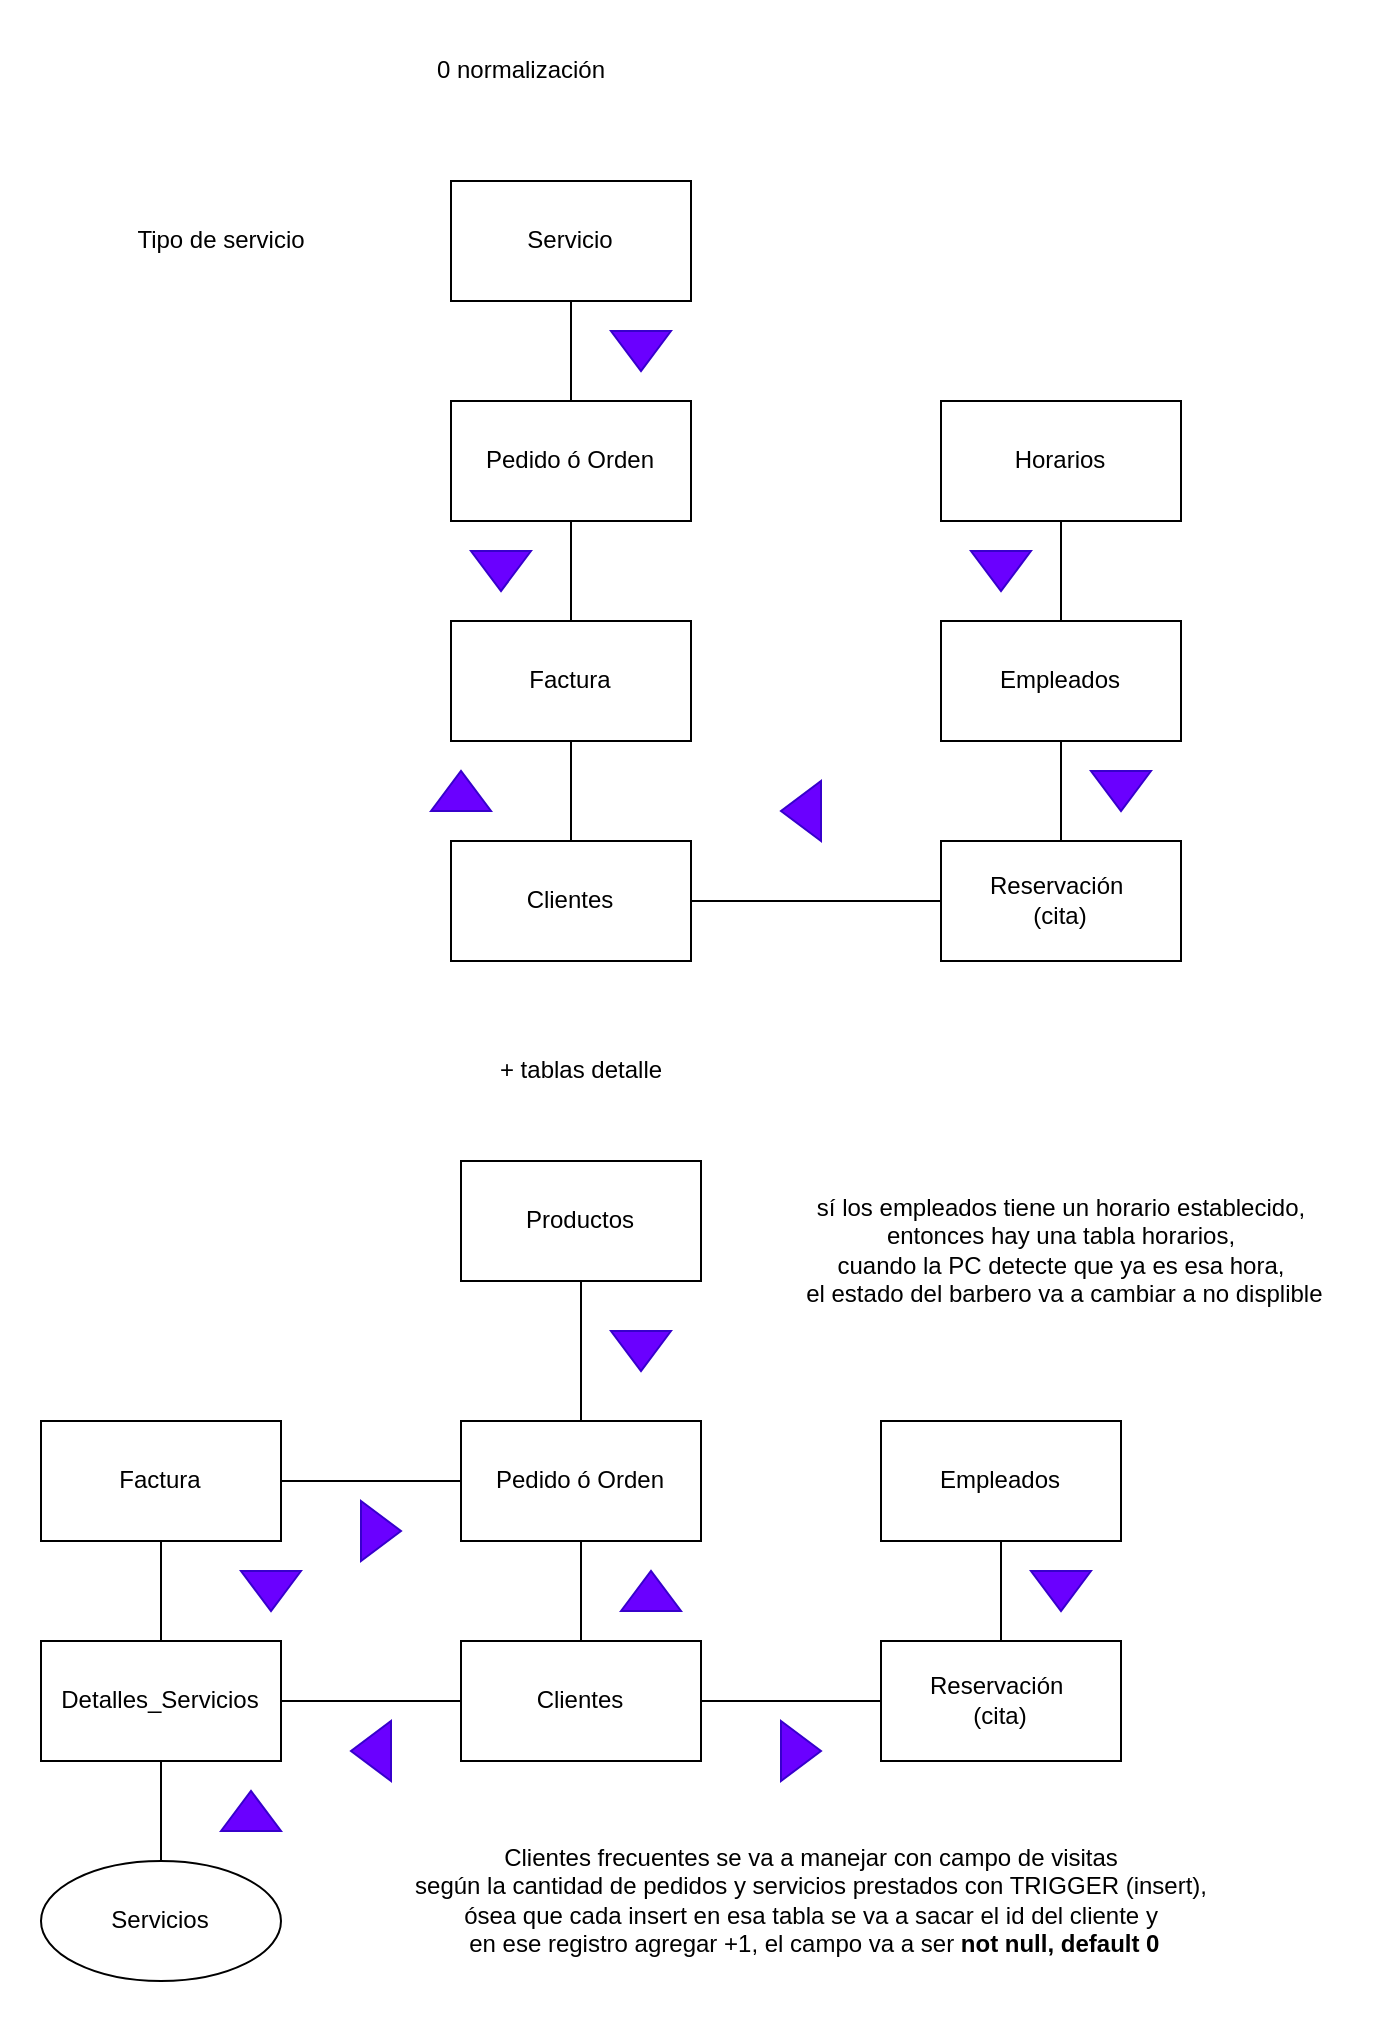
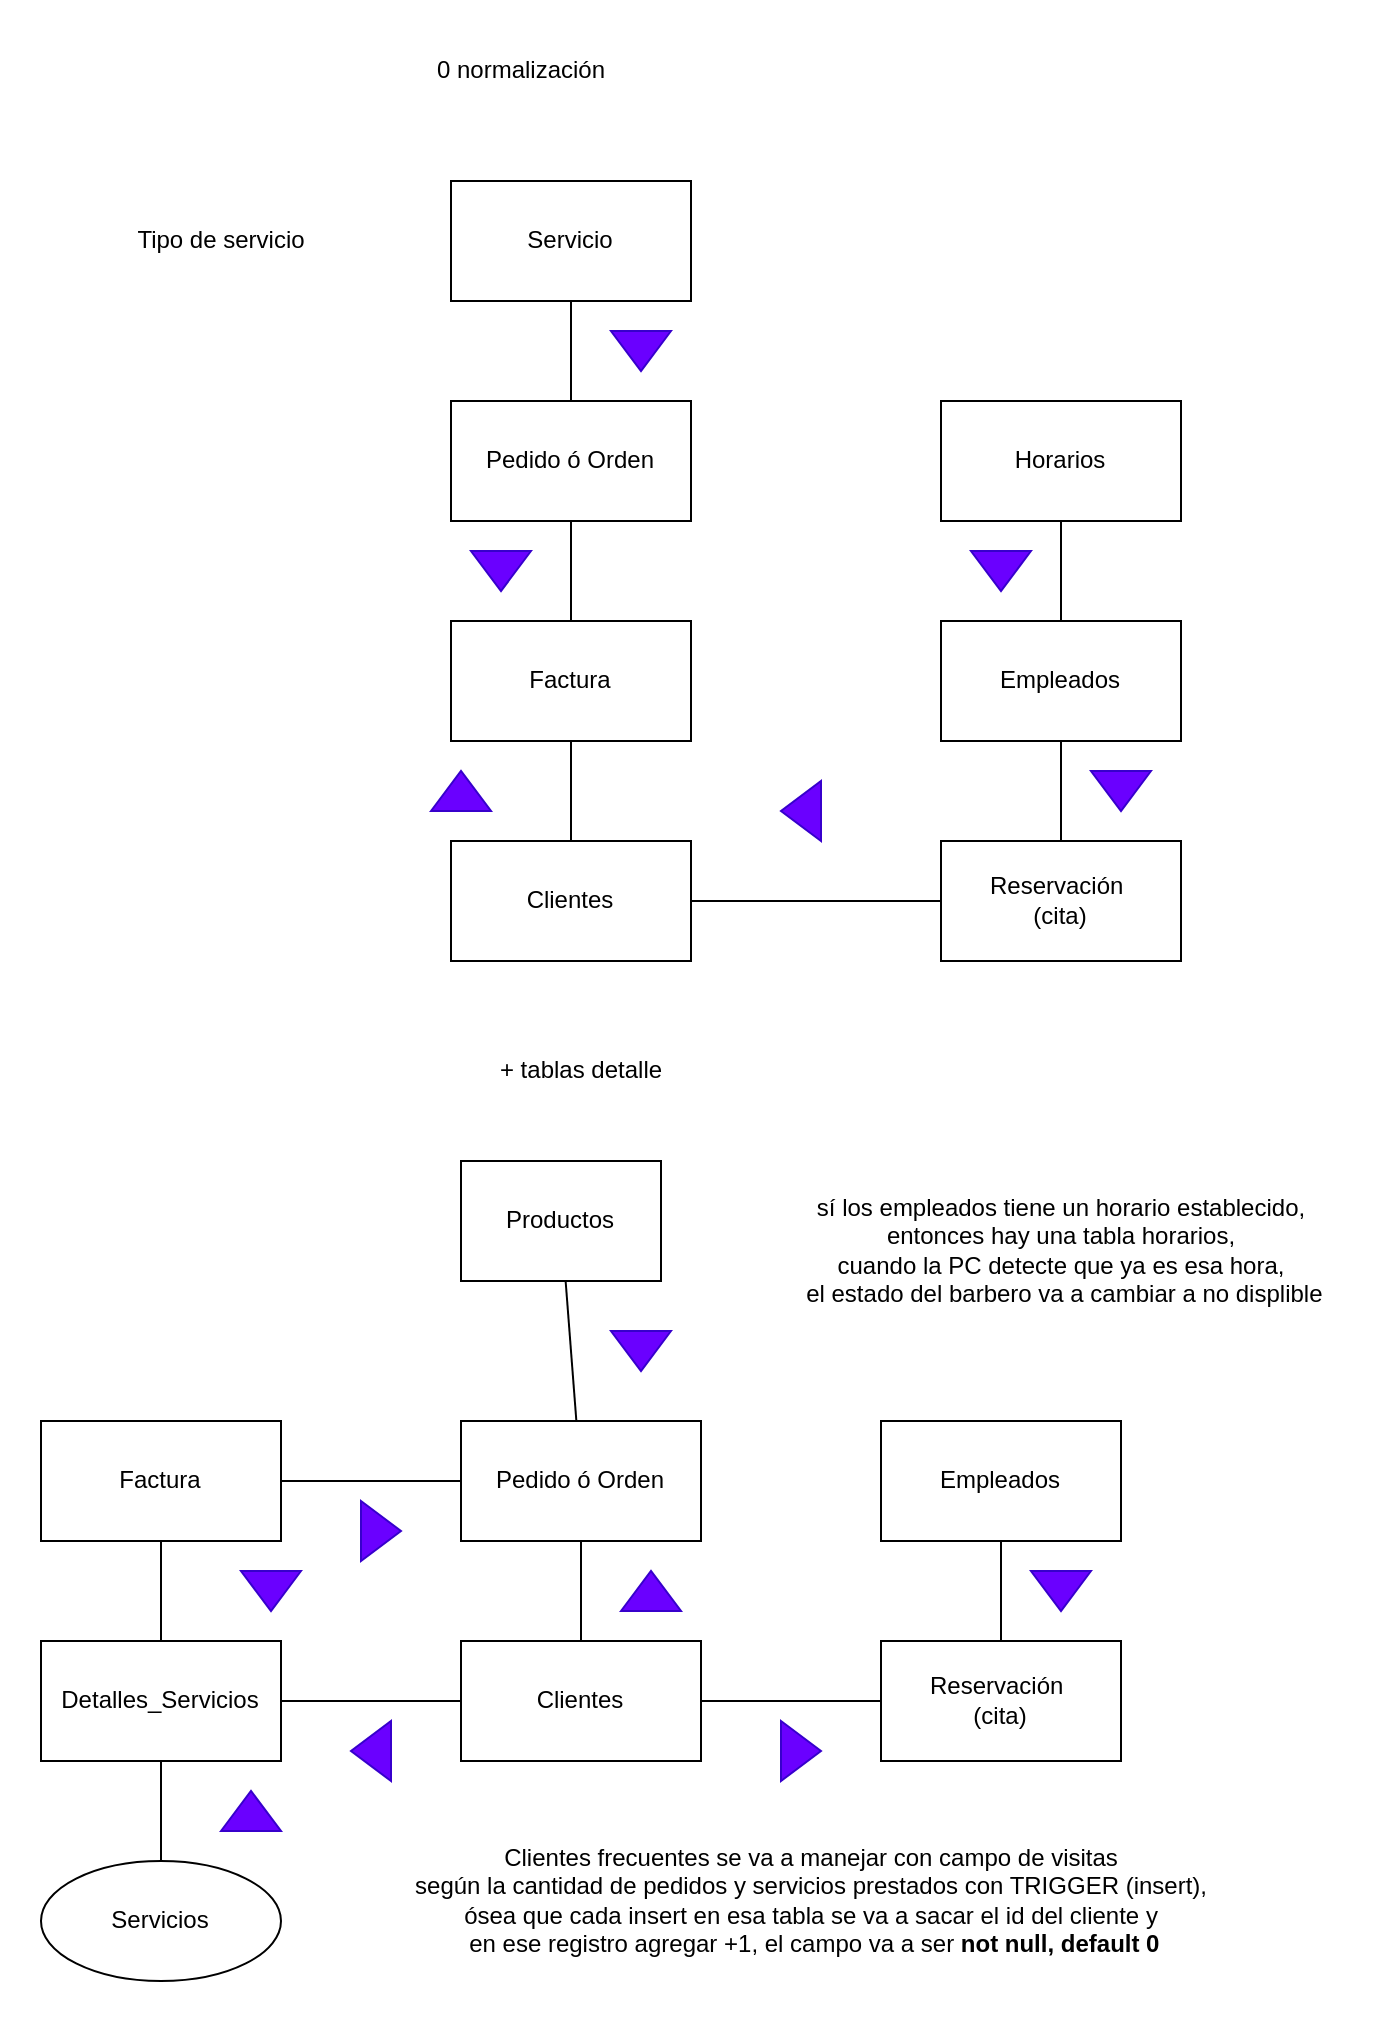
(581, 1221) -> (561, 1221)
